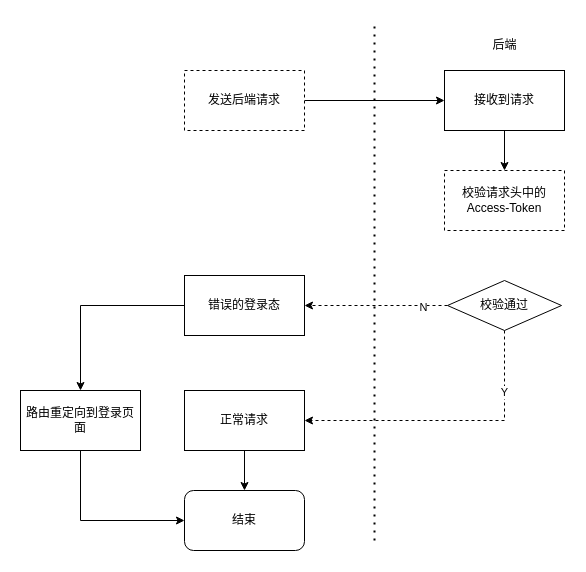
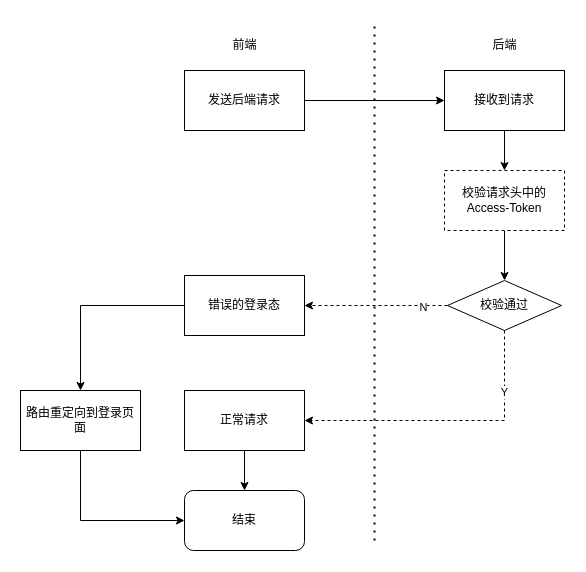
none -> (245, 46)
(245, 101) -> (245, 101)
none -> (505, 252)
